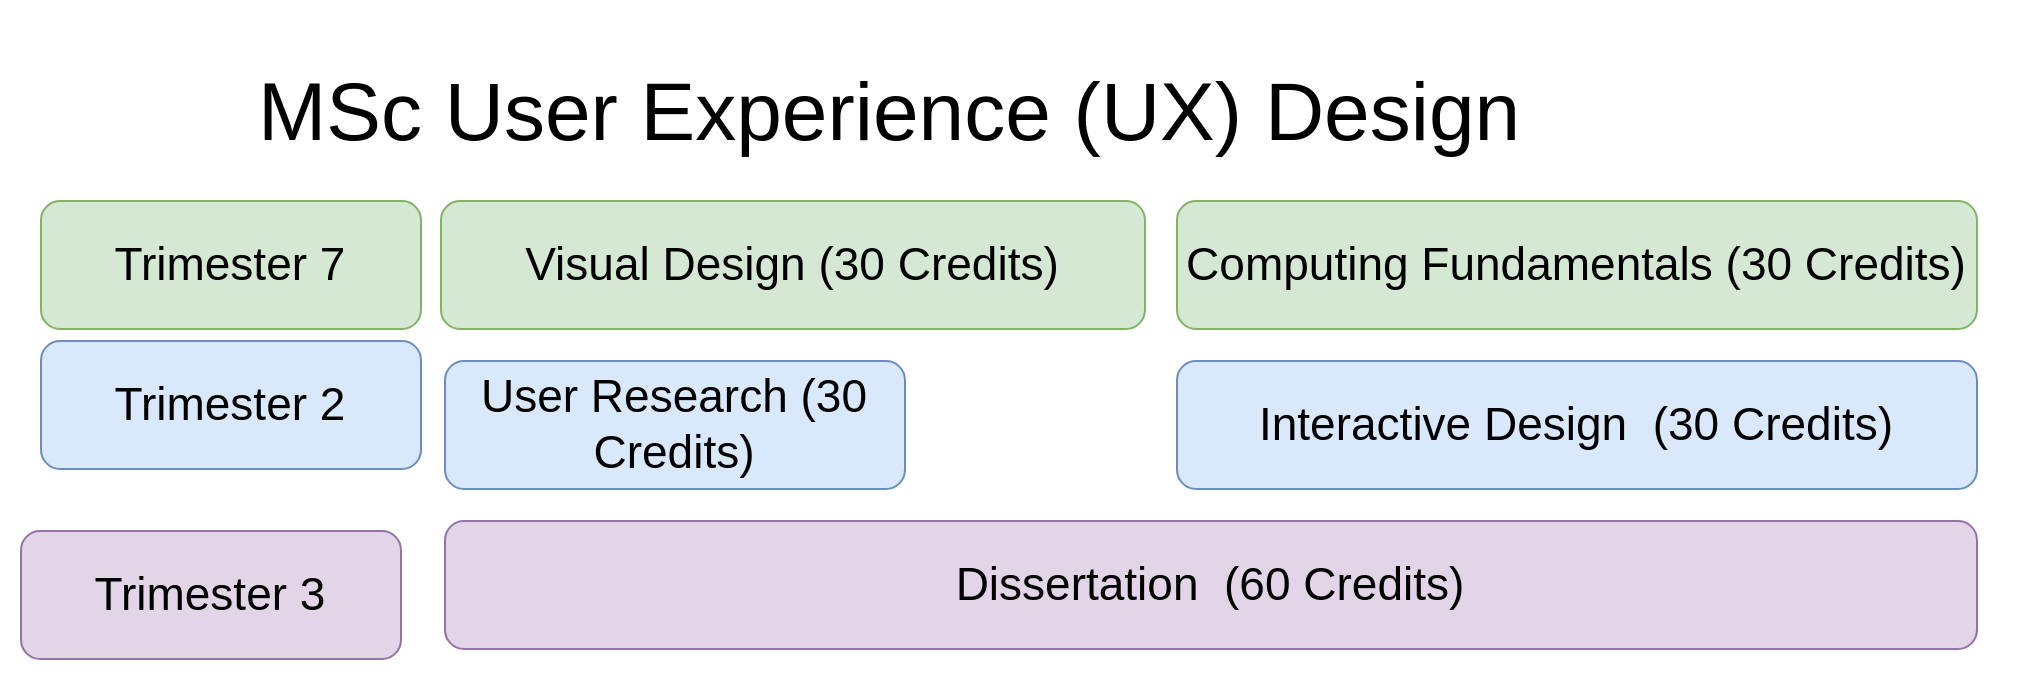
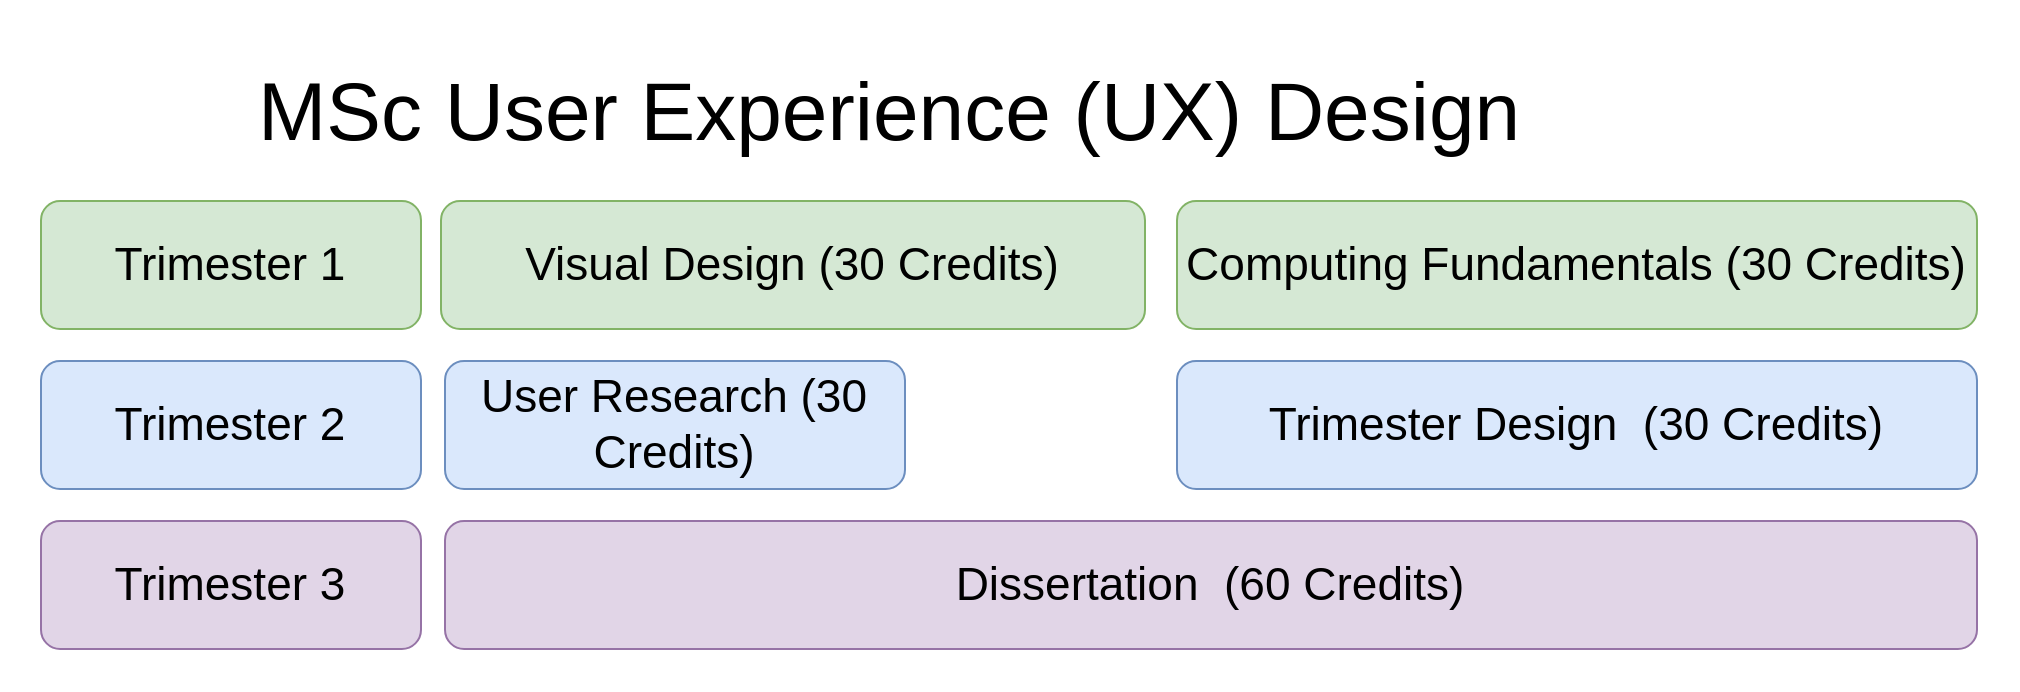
(231, 265) -> (231, 265)
(231, 405) -> (231, 425)
(1577, 425) -> (1577, 425)
(211, 595) -> (231, 585)
